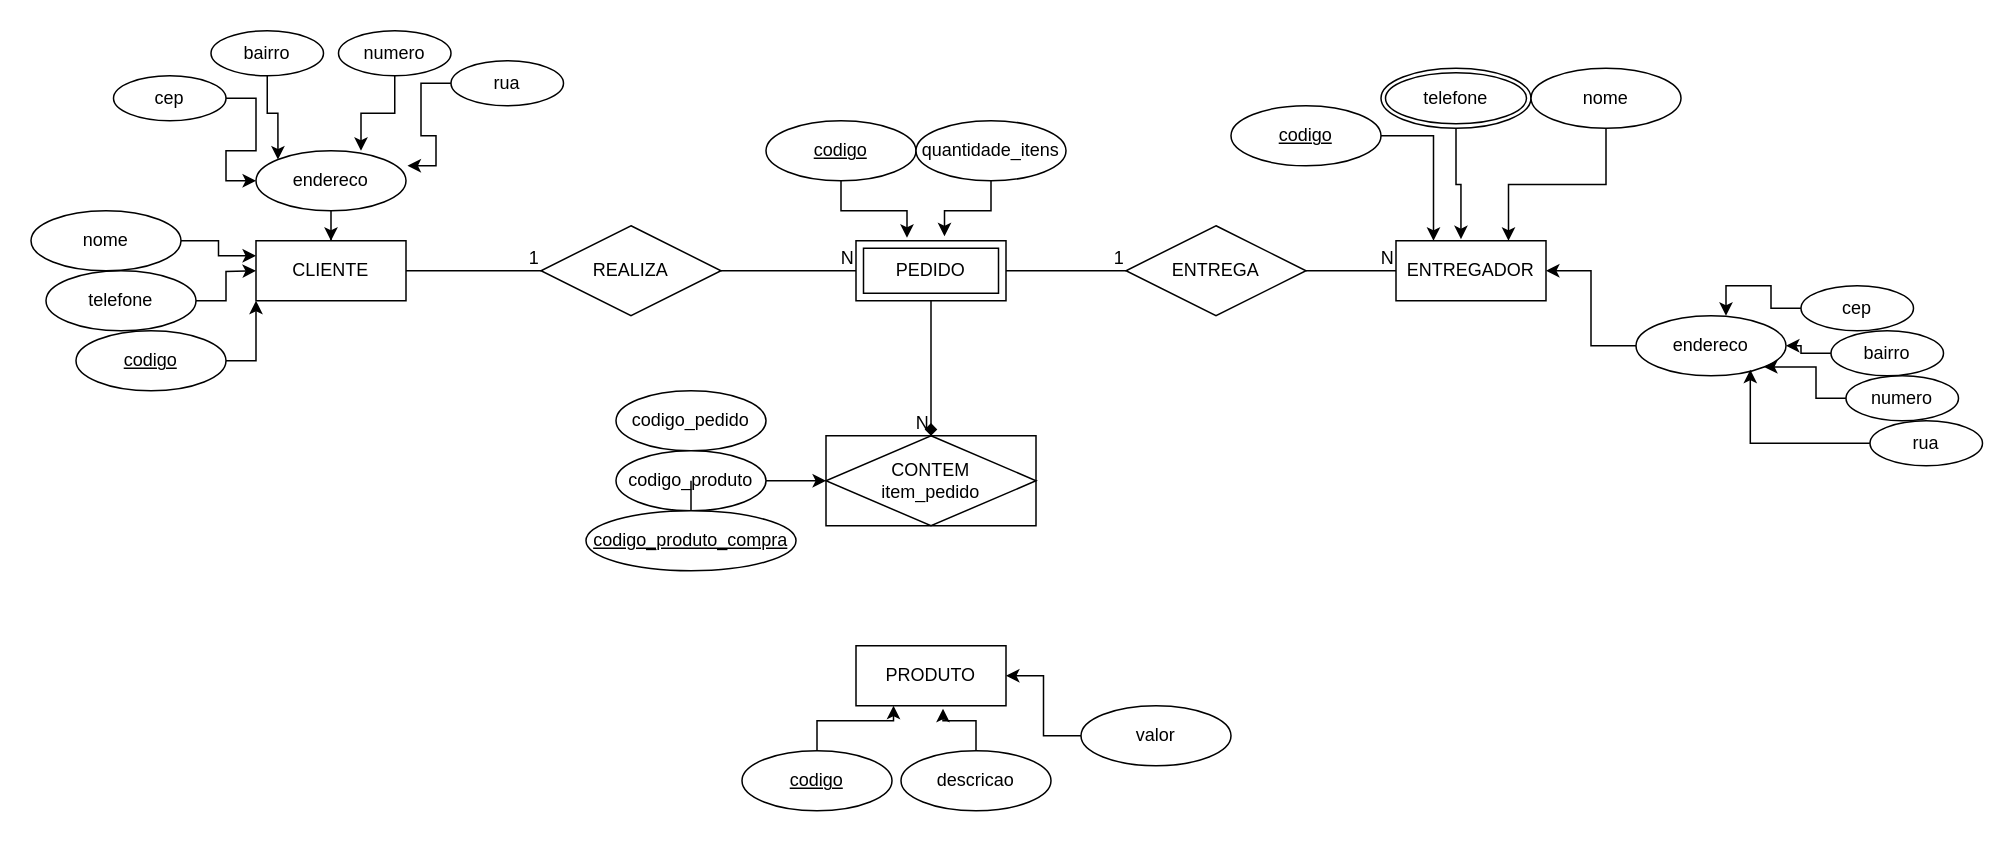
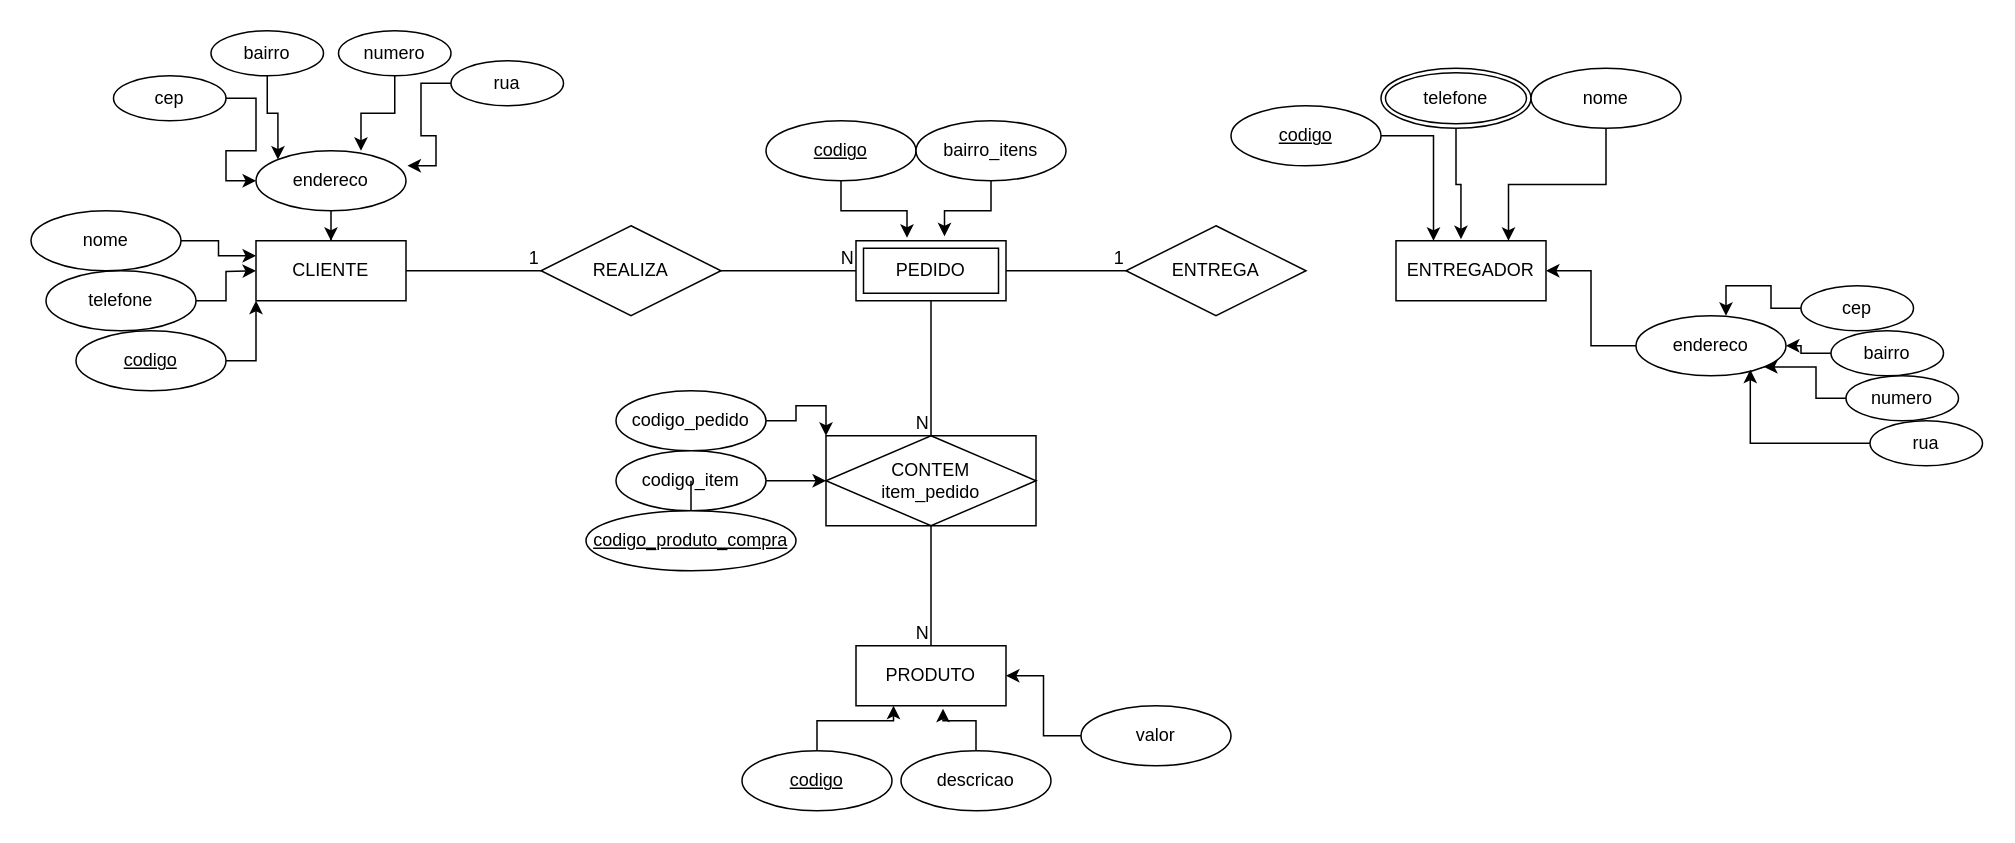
(991, 151) -> (991, 151)
(1351, 271) -> none
none -> (798, 406)
(931, 423) -> (931, 428)
(691, 481) -> (691, 481)
none -> (931, 586)
